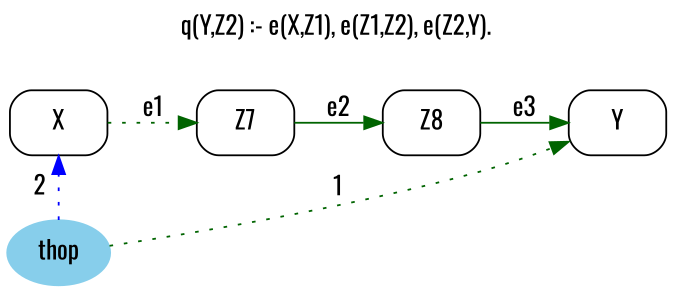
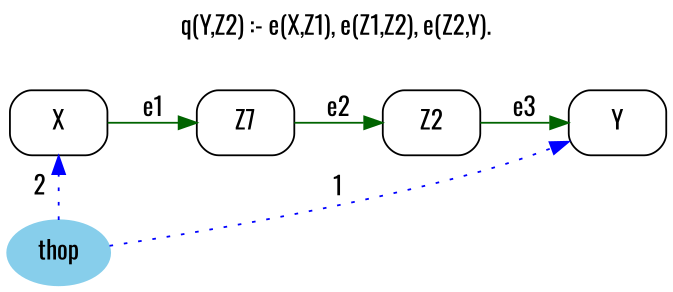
(143, 123) -> (143, 123)
(432, 123) -> (432, 123)
(333, 206) -> (333, 206)
